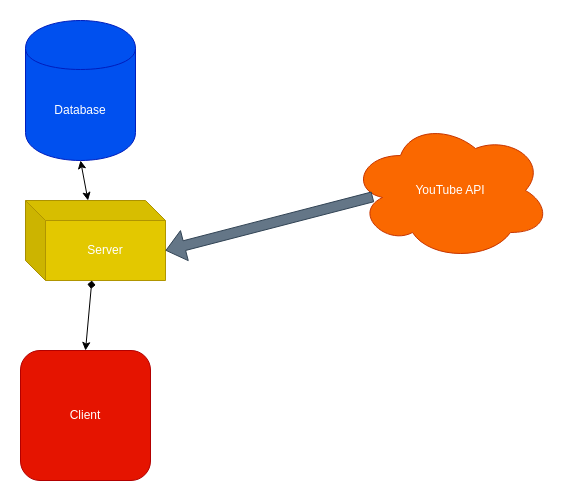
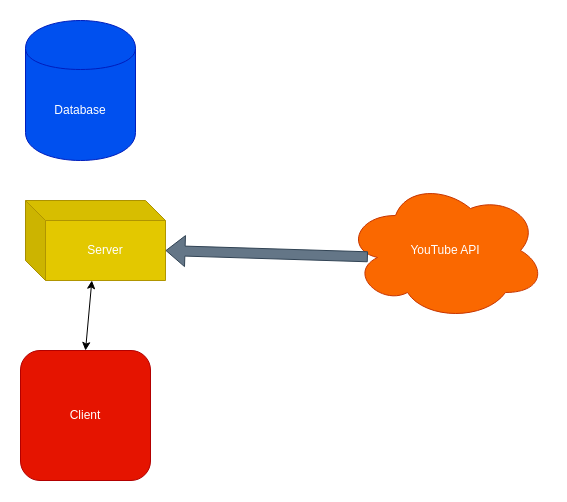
(84, 181) -> none
(451, 191) -> (446, 251)
(91, 289) -> (91, 289)
